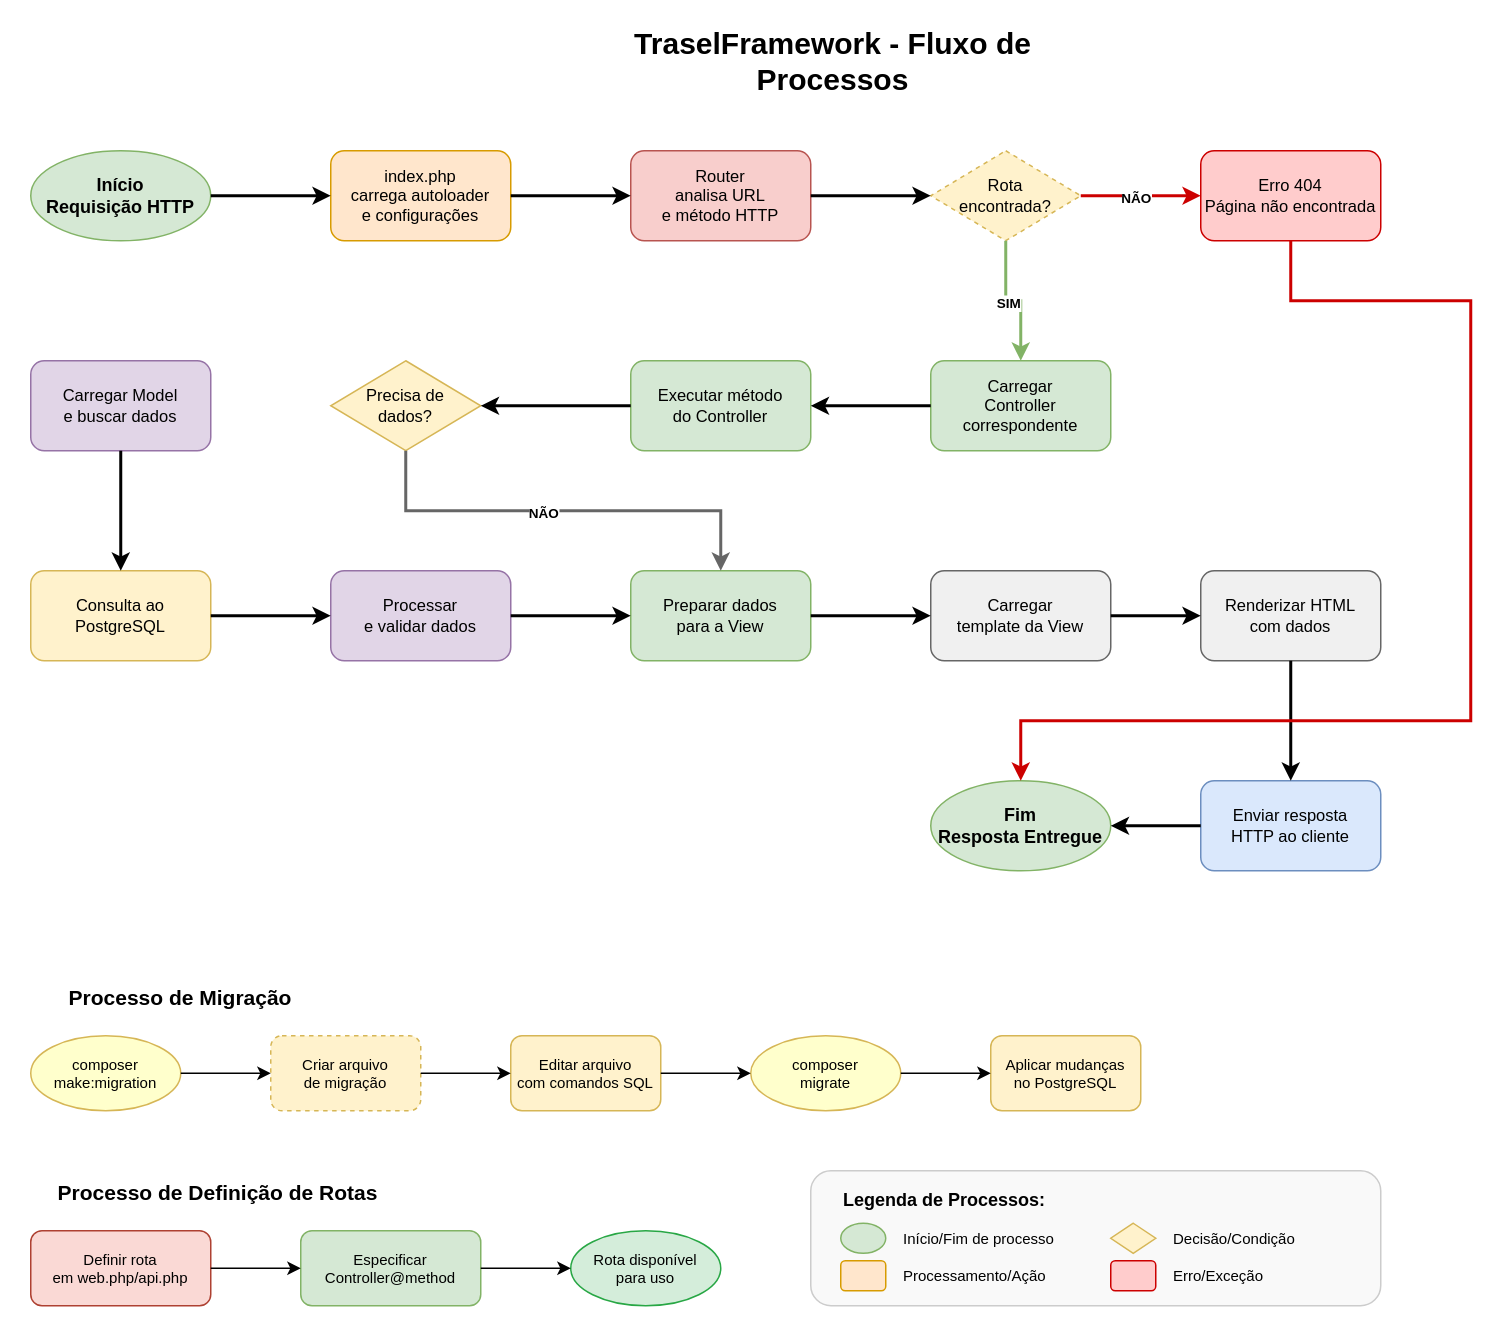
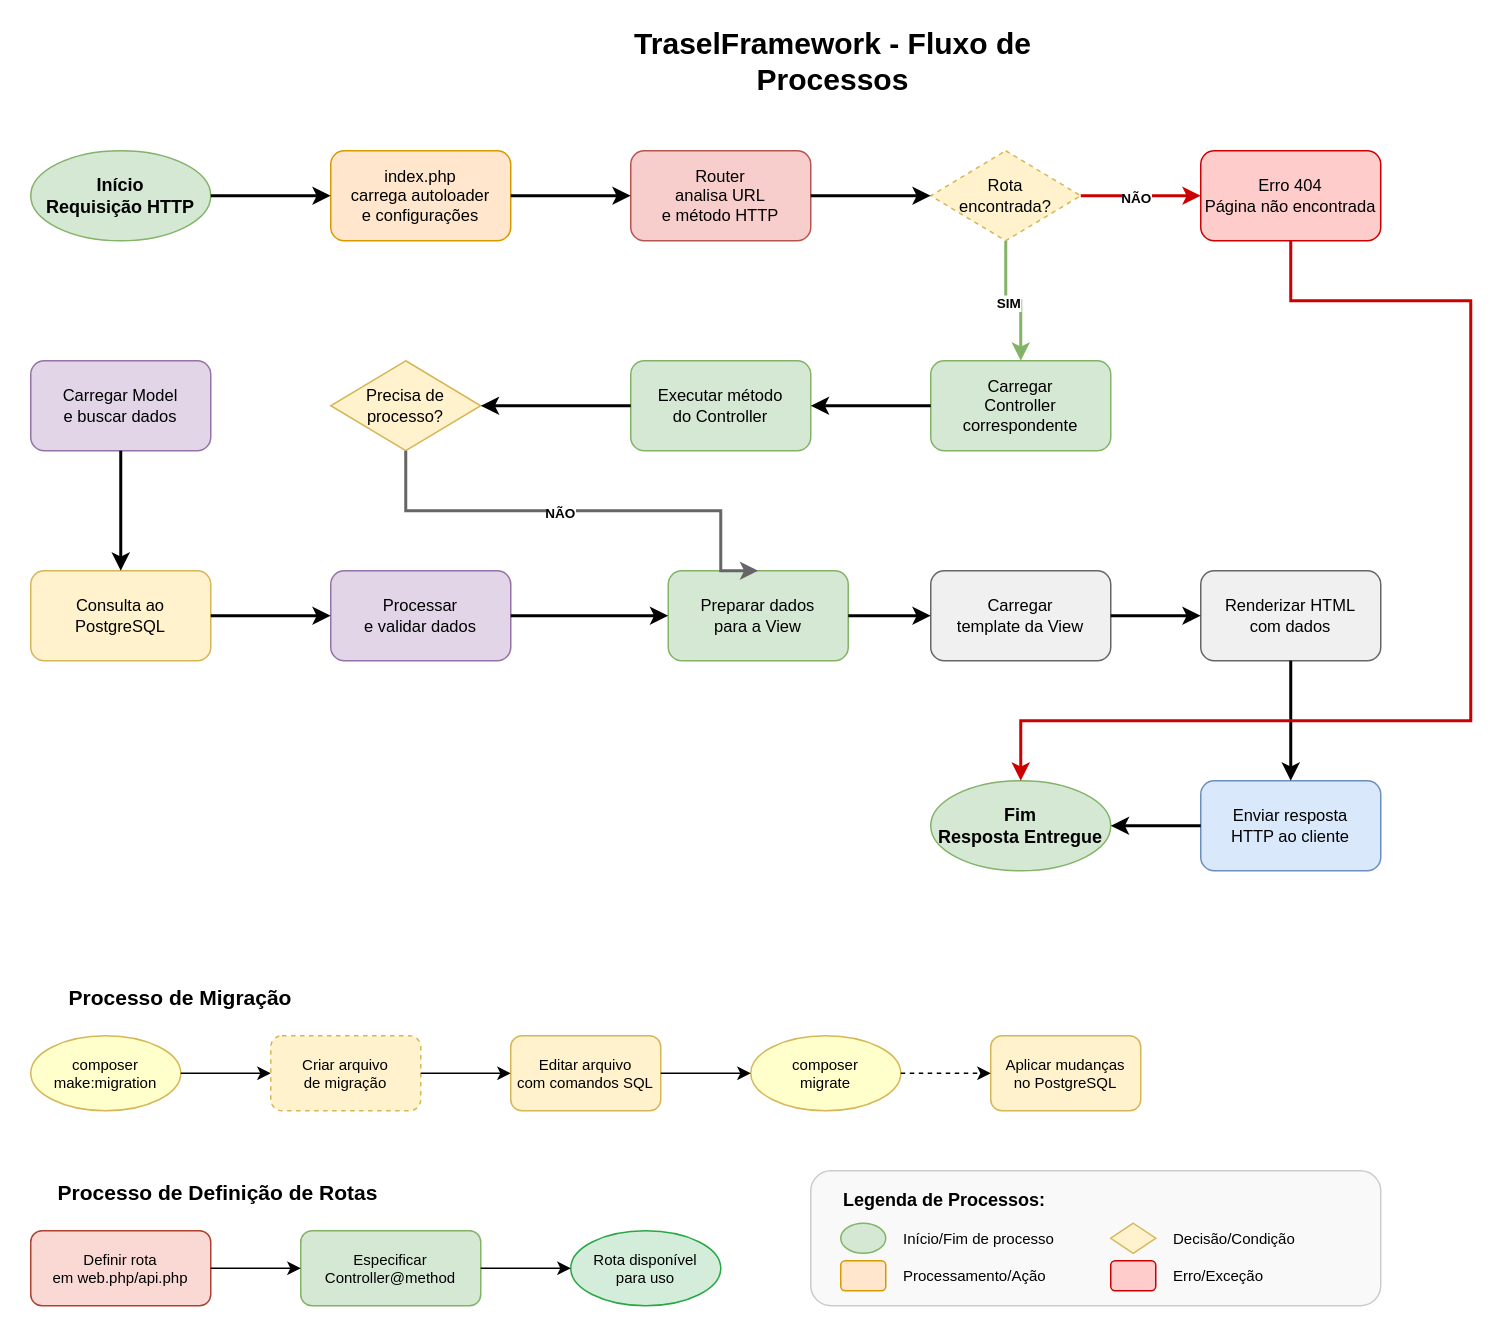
(406, 406) -> (406, 406)
(721, 616) -> (758, 616)
(942, 1073) -> (942, 1073)
